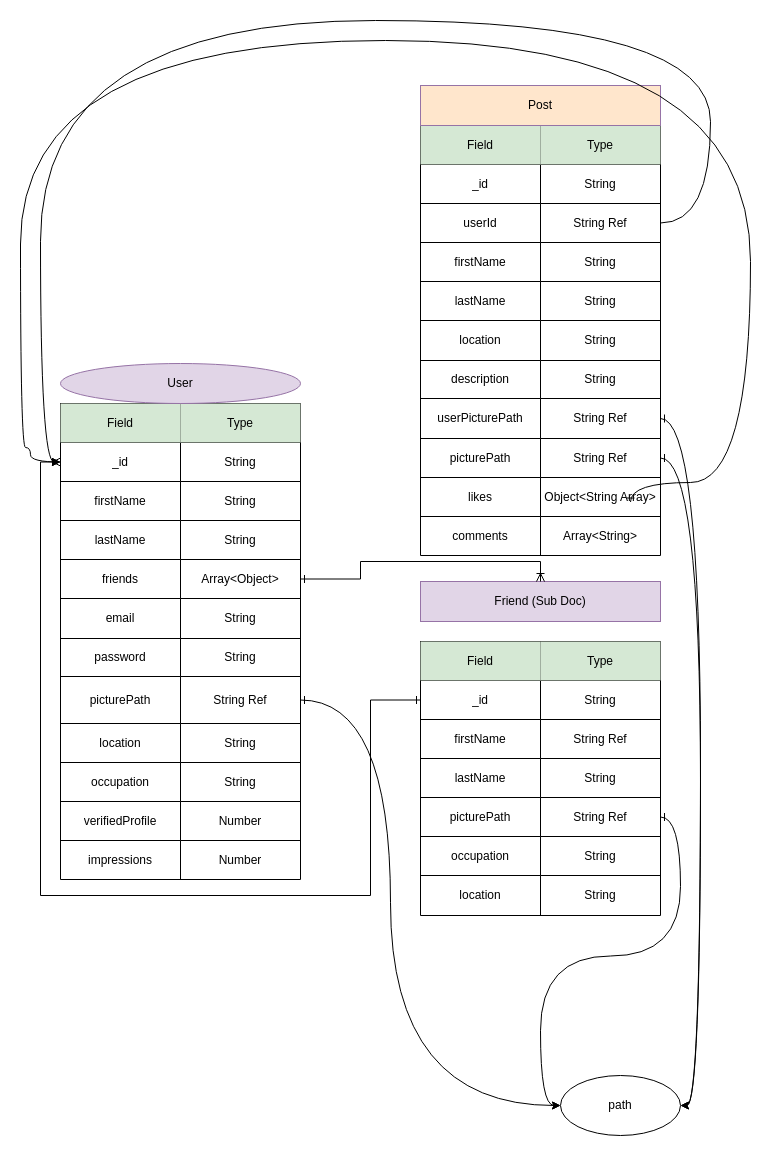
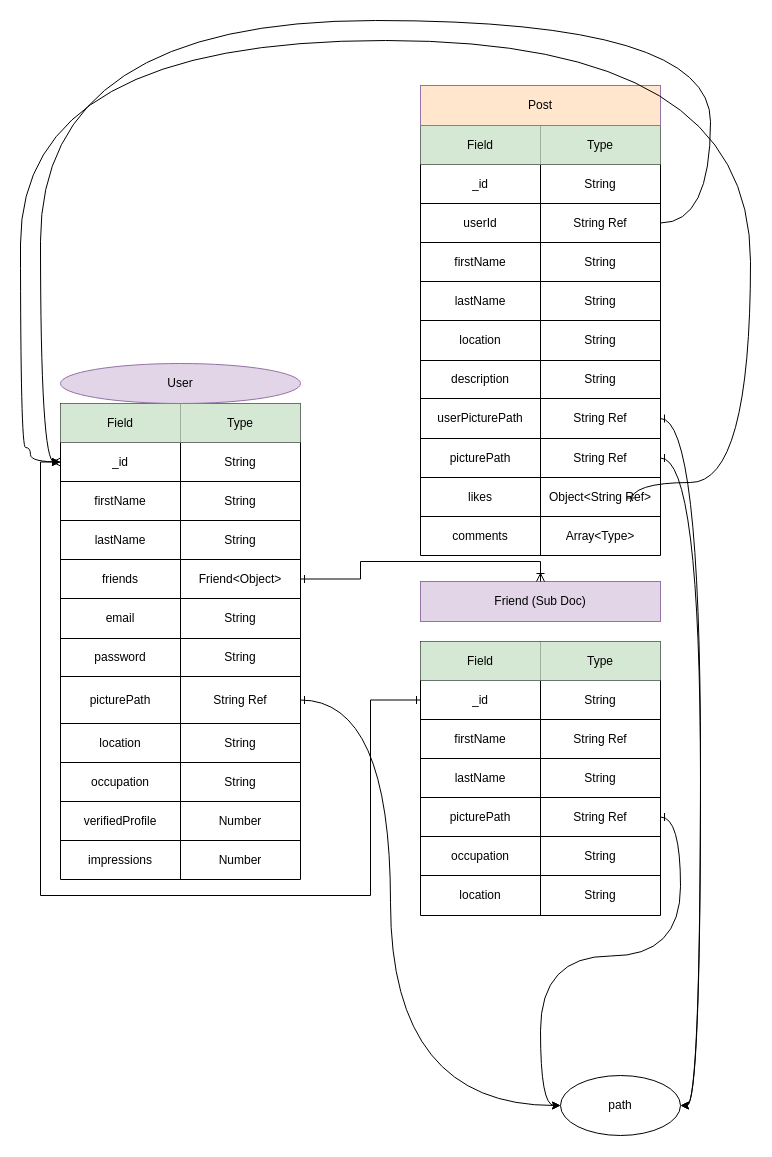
(601, 498) -> (601, 498)
(601, 537) -> (601, 537)
(241, 580) -> (241, 580)
